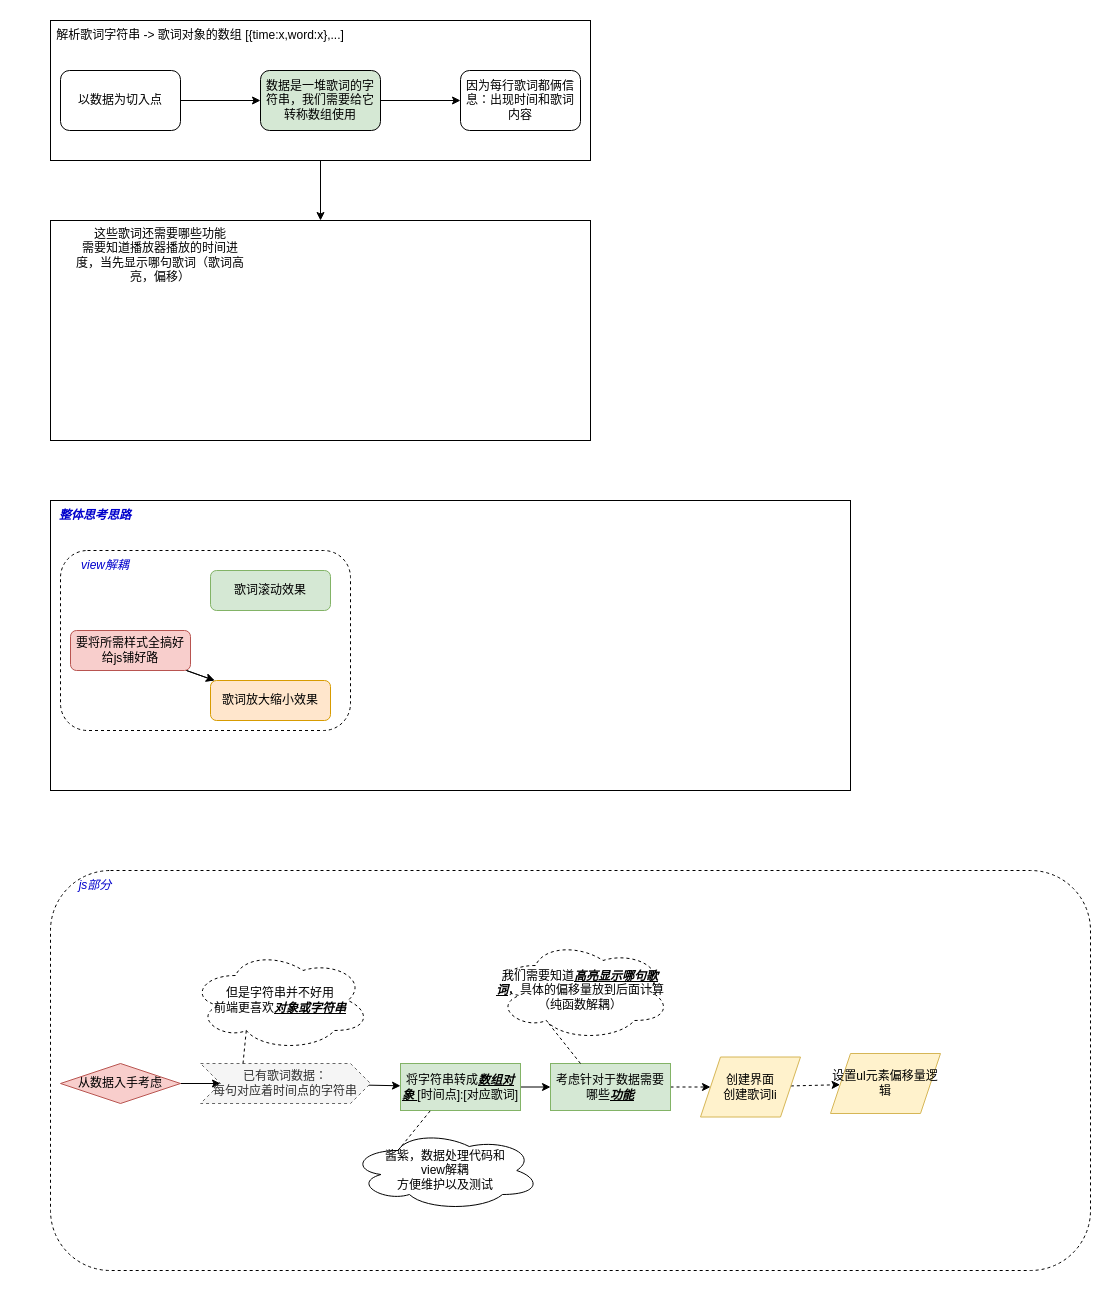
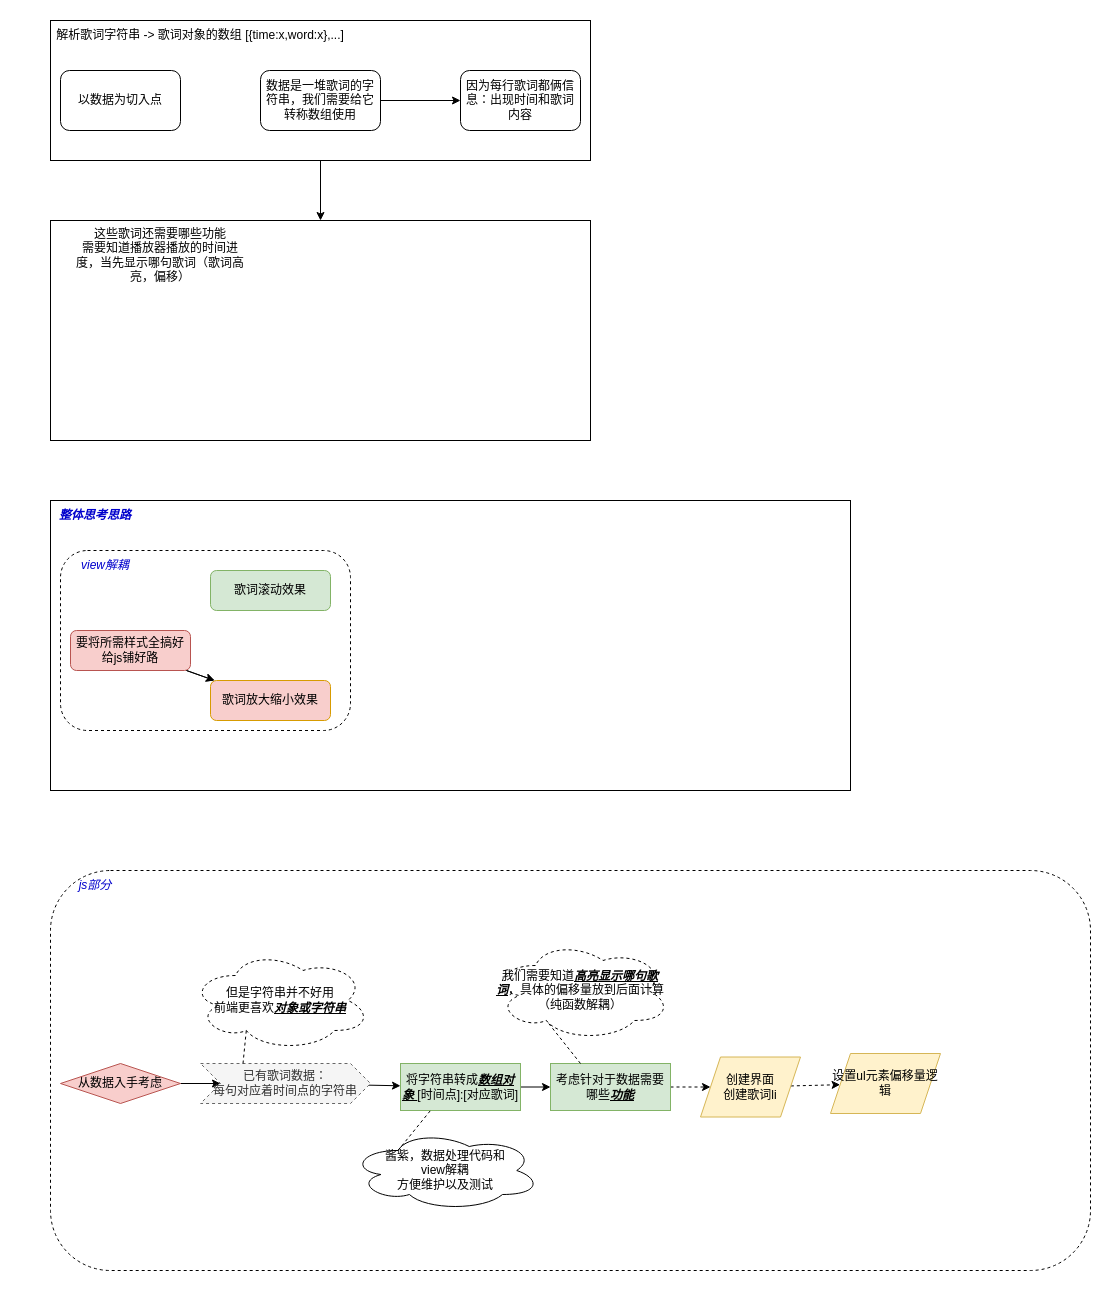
(217, 101) -> none
(321, 101) -> (321, 101)
(271, 701) -> (271, 701)
